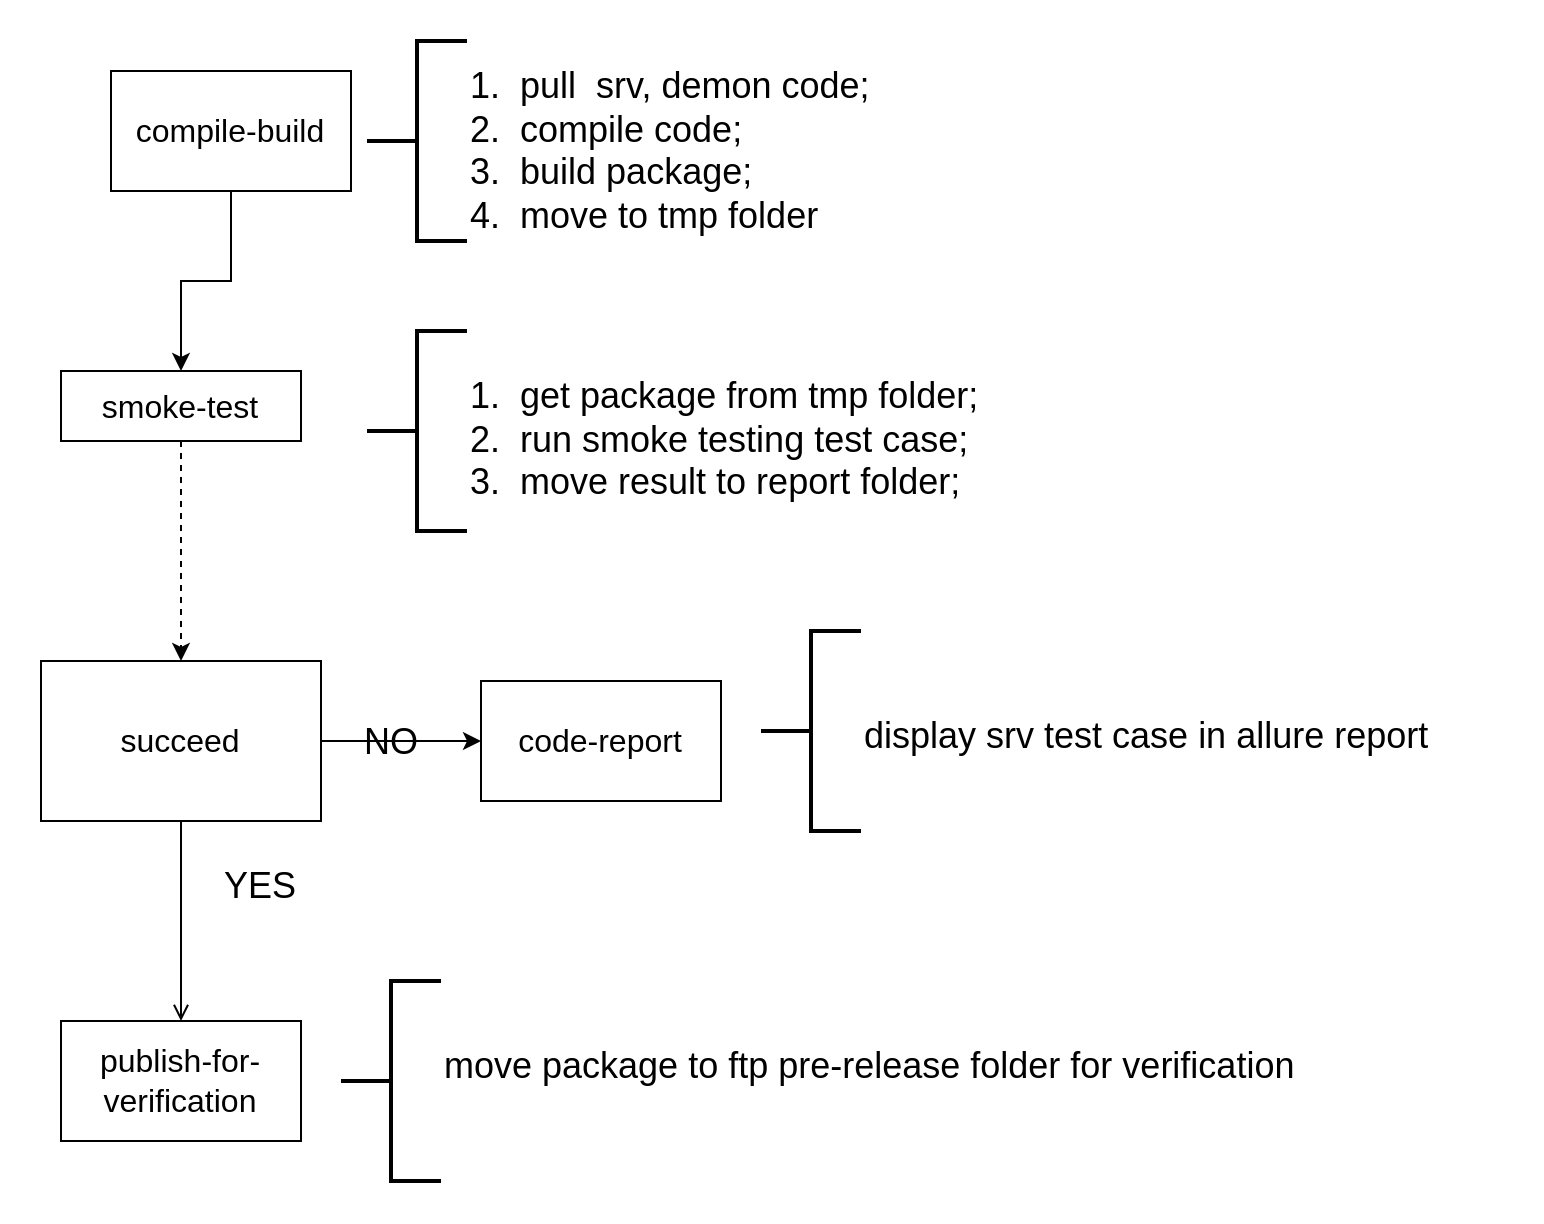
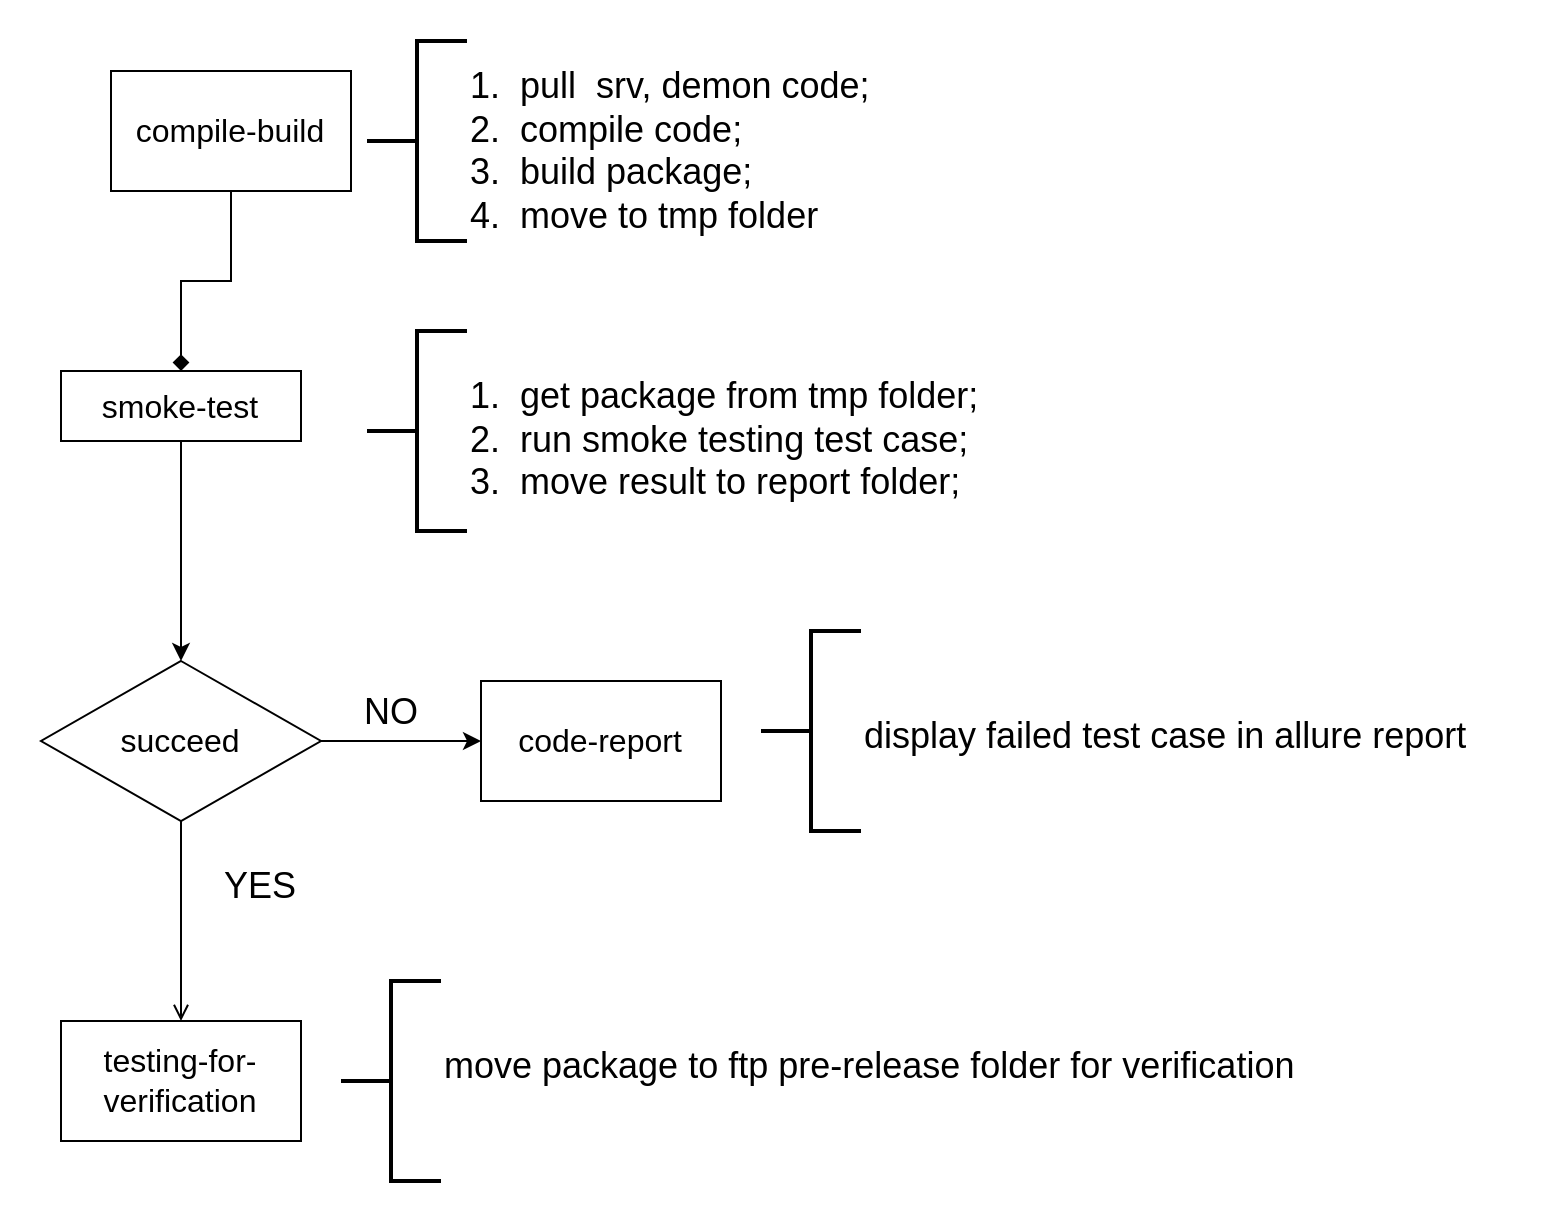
(181, 356) -> (181, 355)
(181, 545) -> (181, 545)
(1086, 731) -> (1100, 731)
(401, 736) -> (401, 706)
(181, 741) -> (181, 741)
(181, 1081) -> (181, 1081)
